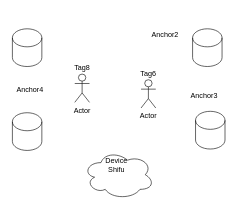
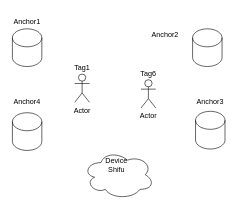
none -> (27, 22)
(82, 68) -> (82, 68)
(30, 90) -> (27, 102)
(204, 96) -> (210, 102)
